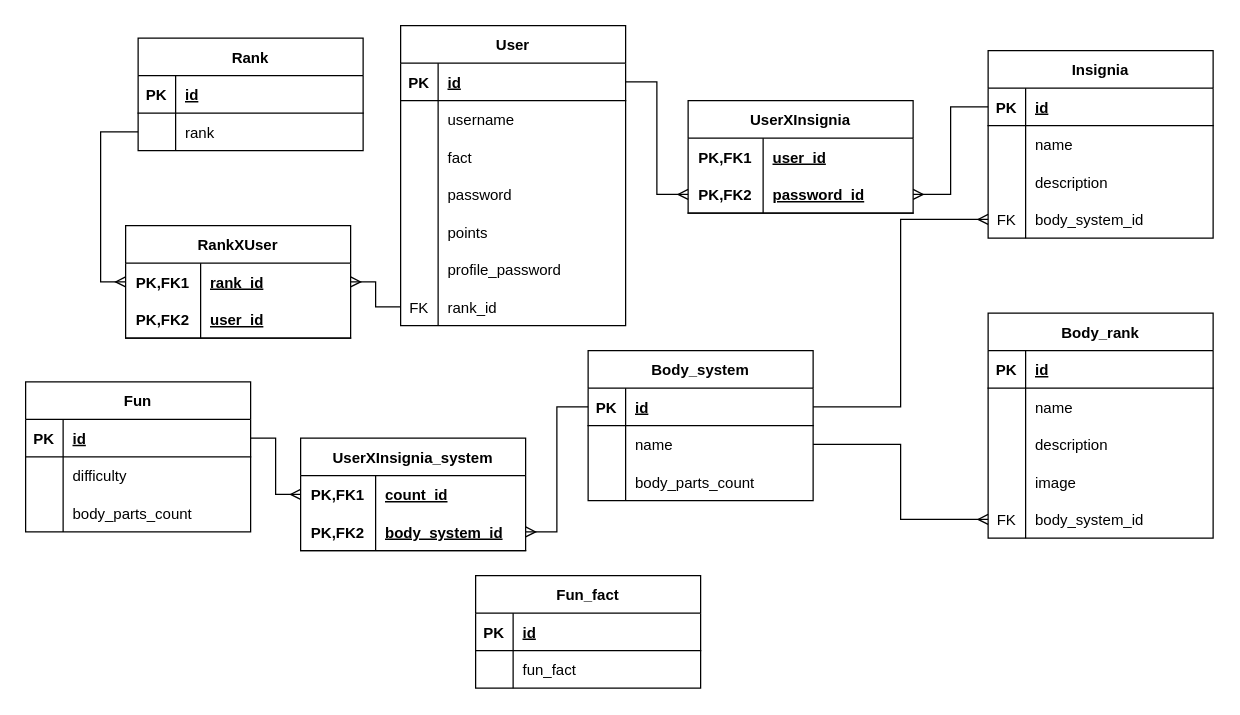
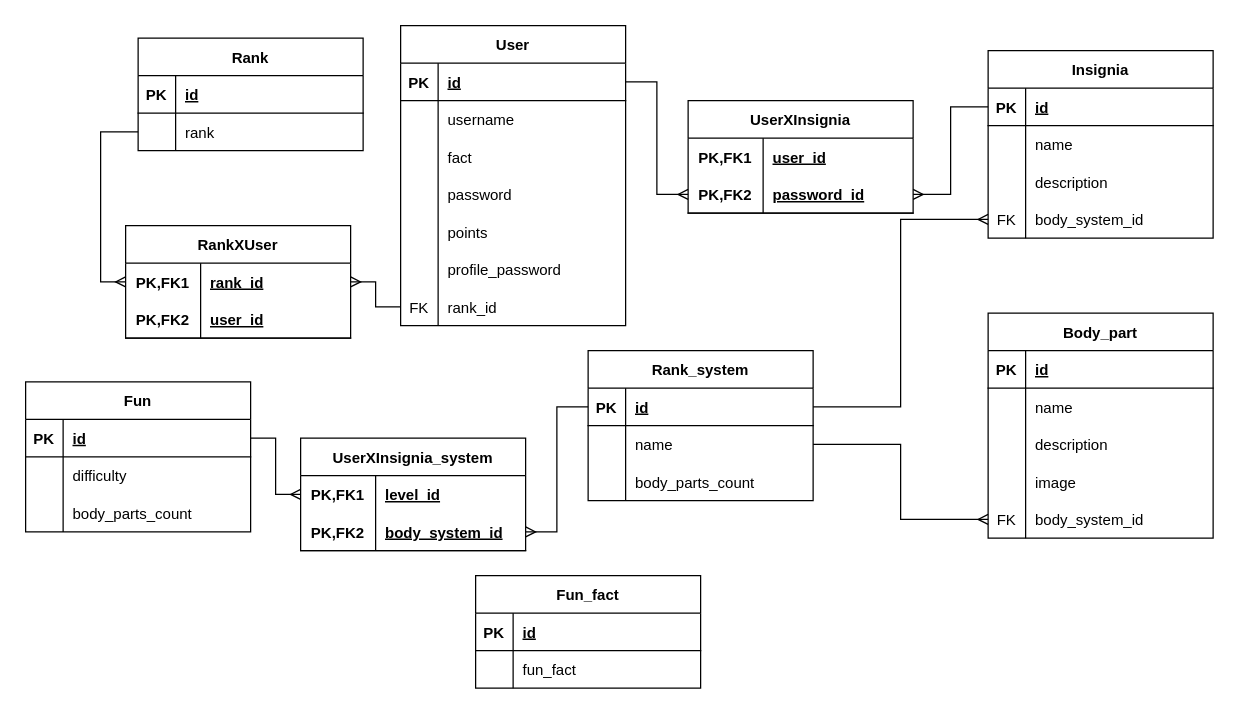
(1100, 333) -> (1100, 333)
(700, 370) -> (700, 370)
(417, 495) -> (413, 495)
